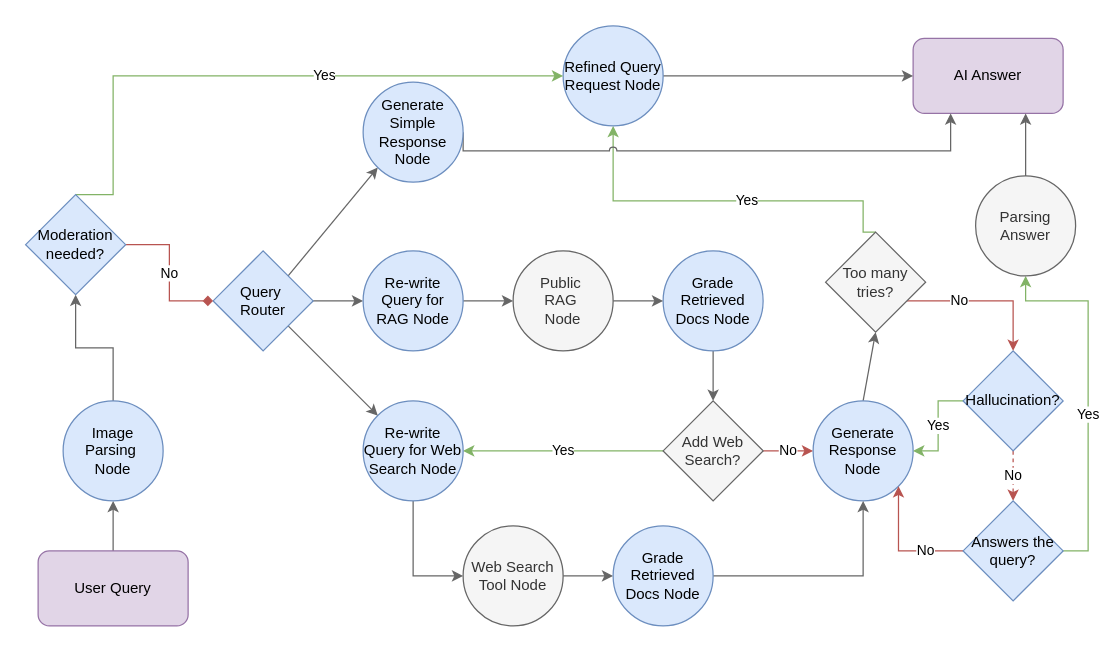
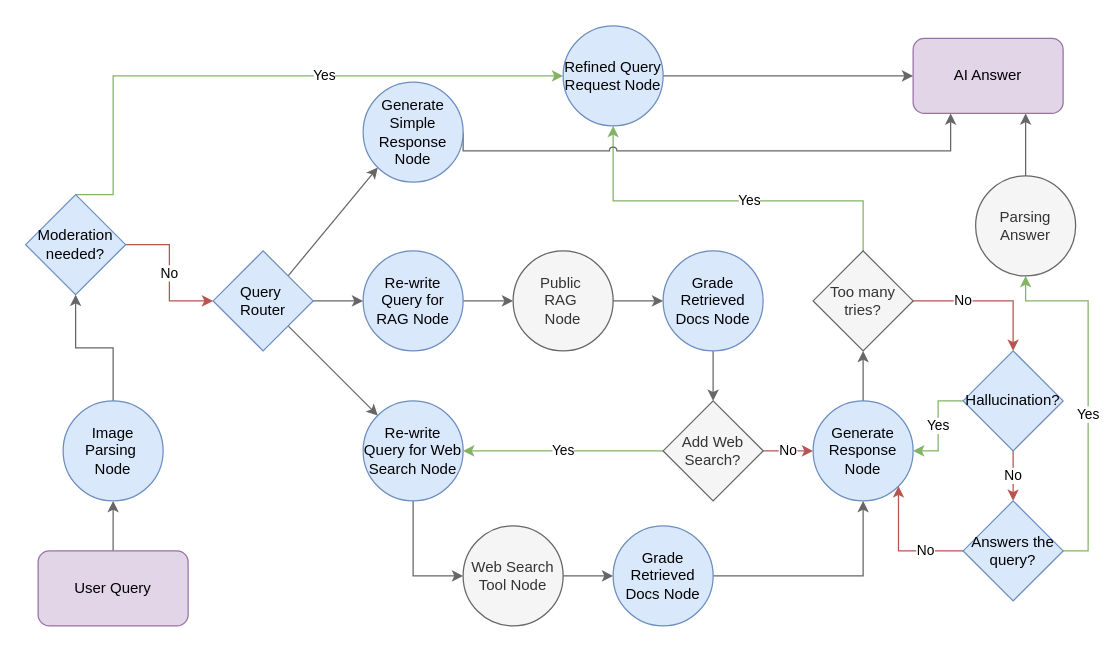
(876, 282) -> (863, 301)
(202, 301) -> (203, 301)
(1013, 460) -> (1013, 460)
